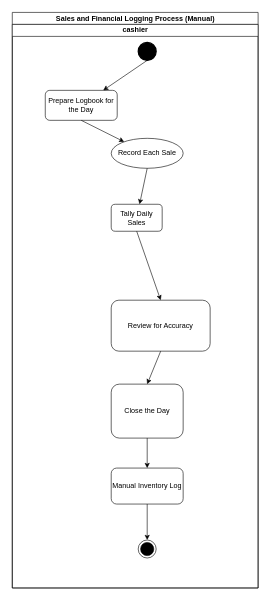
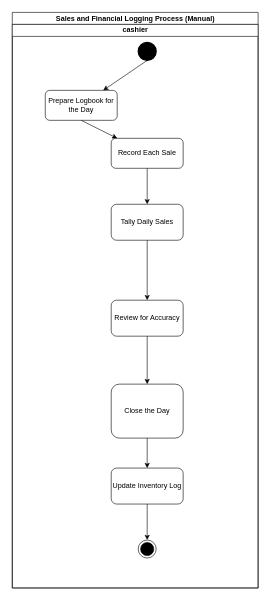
(147, 153) -> (147, 153)
(137, 218) -> (147, 222)
(161, 326) -> (147, 318)
(147, 486) -> (147, 486)
